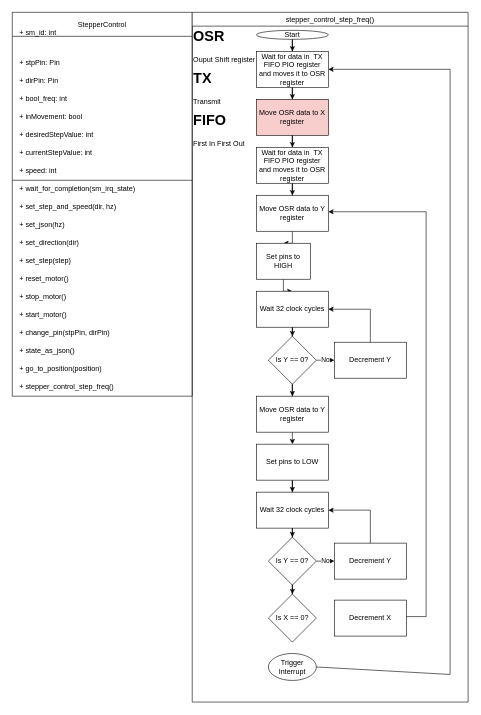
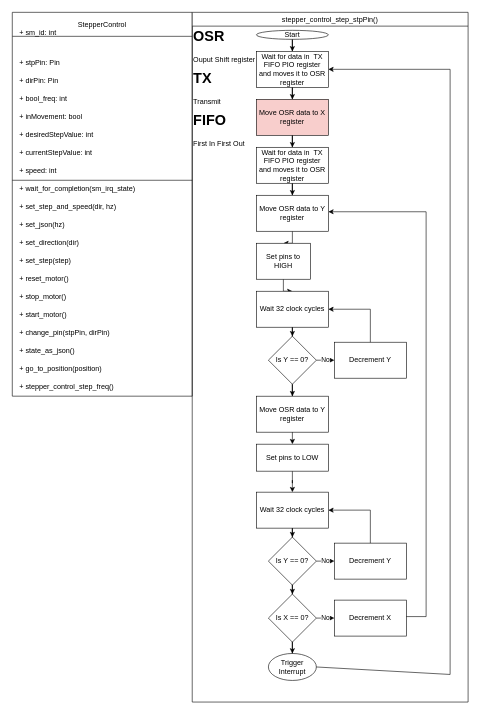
(330, 20) -> (330, 20)
(293, 462) -> (293, 458)
none -> (326, 618)
none -> (293, 650)
